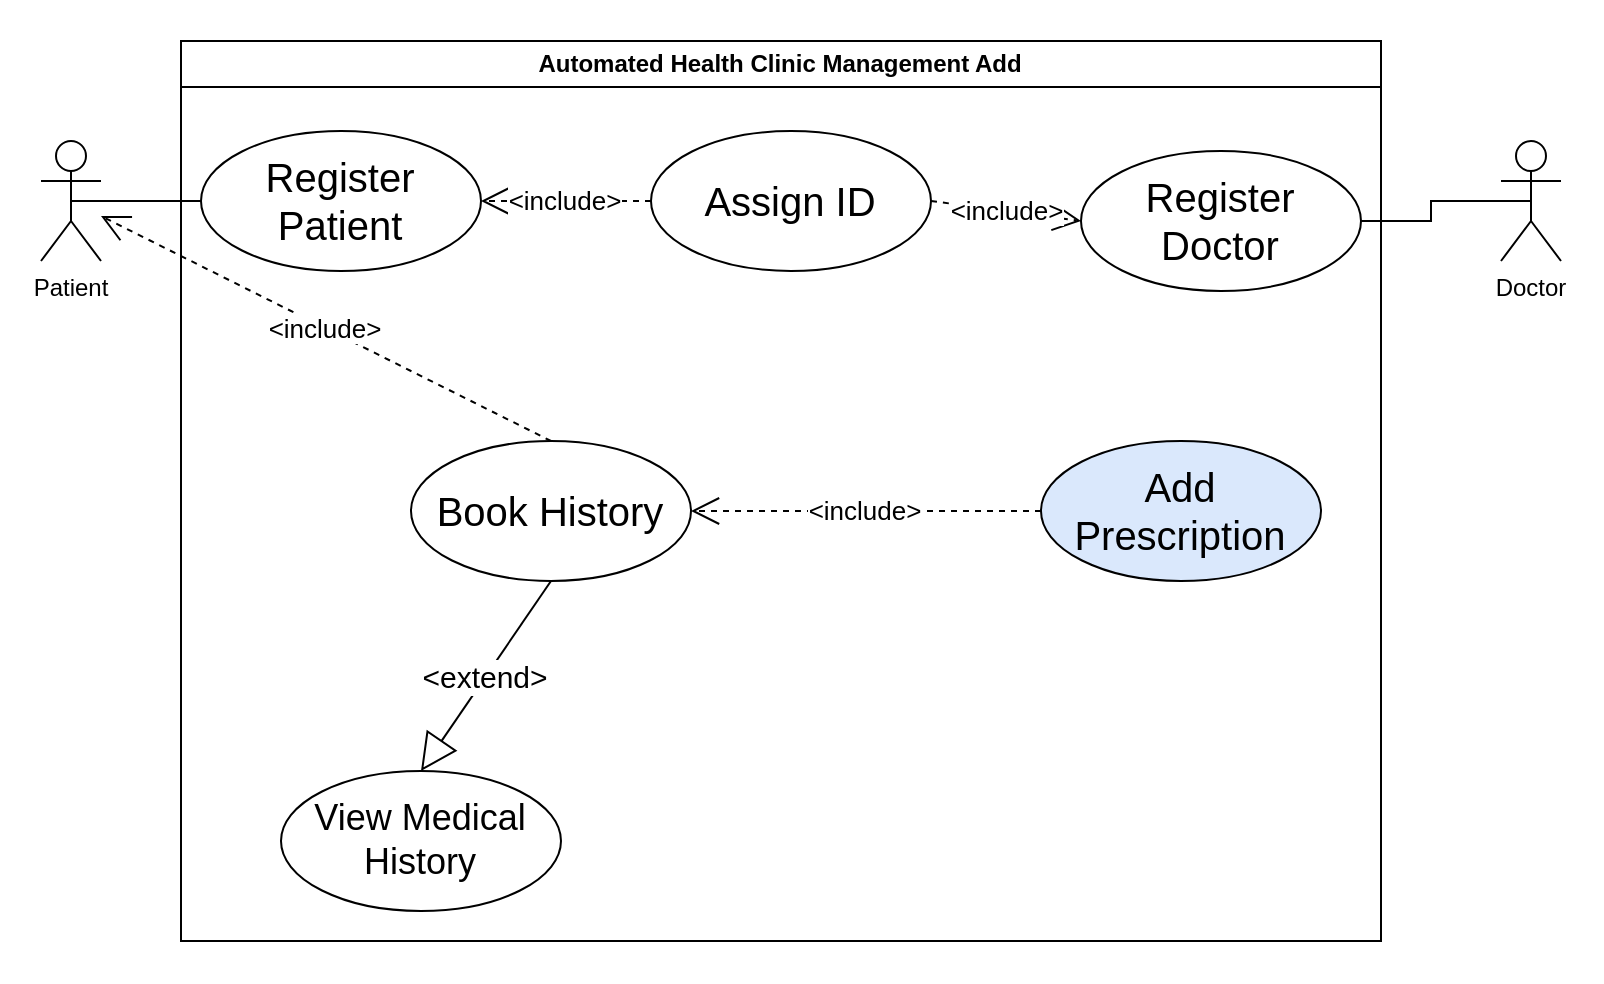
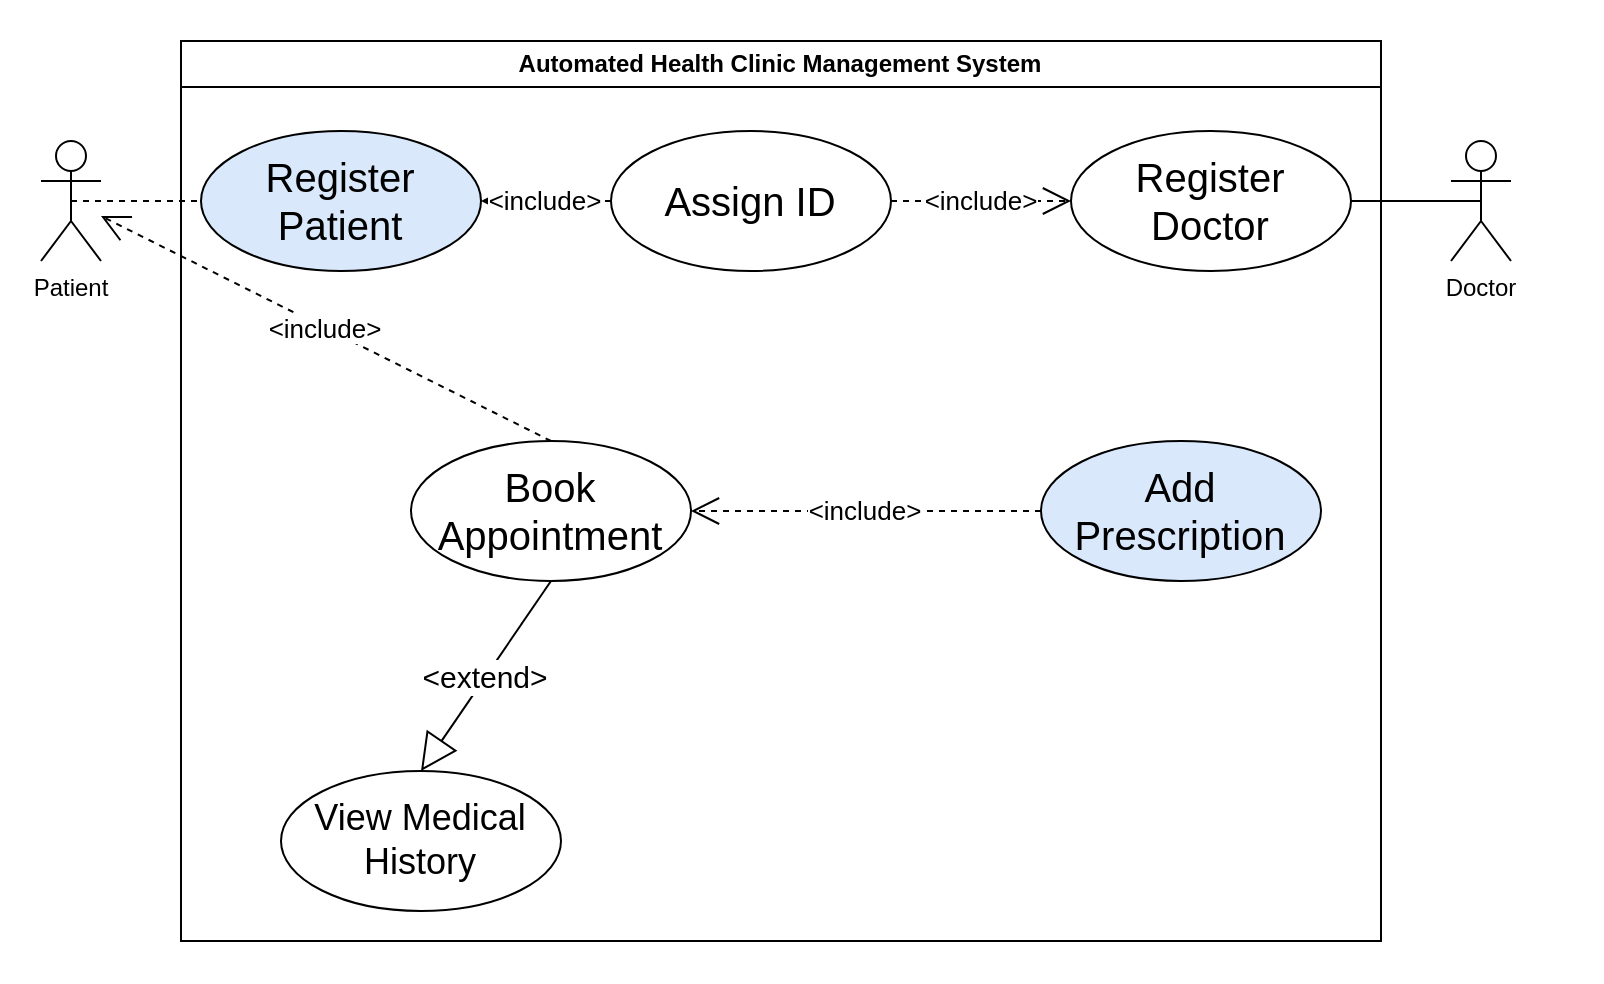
(781, 65) -> (781, 65)
(144, 201) -> (144, 201)
(341, 201) -> (341, 201)
(791, 201) -> (751, 201)
(1531, 201) -> (1481, 201)
(1221, 221) -> (1211, 201)
(551, 511) -> (551, 511)
